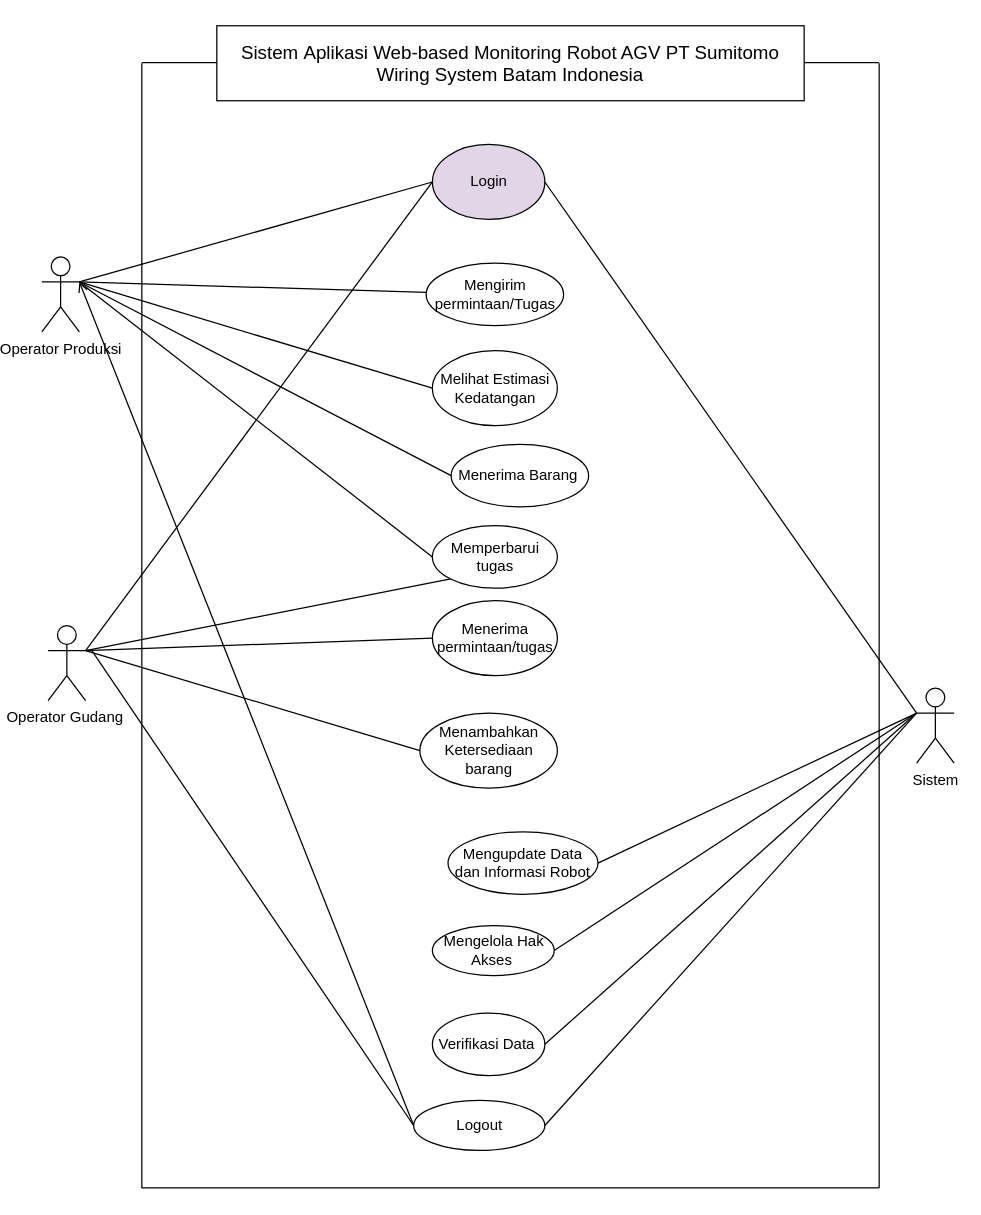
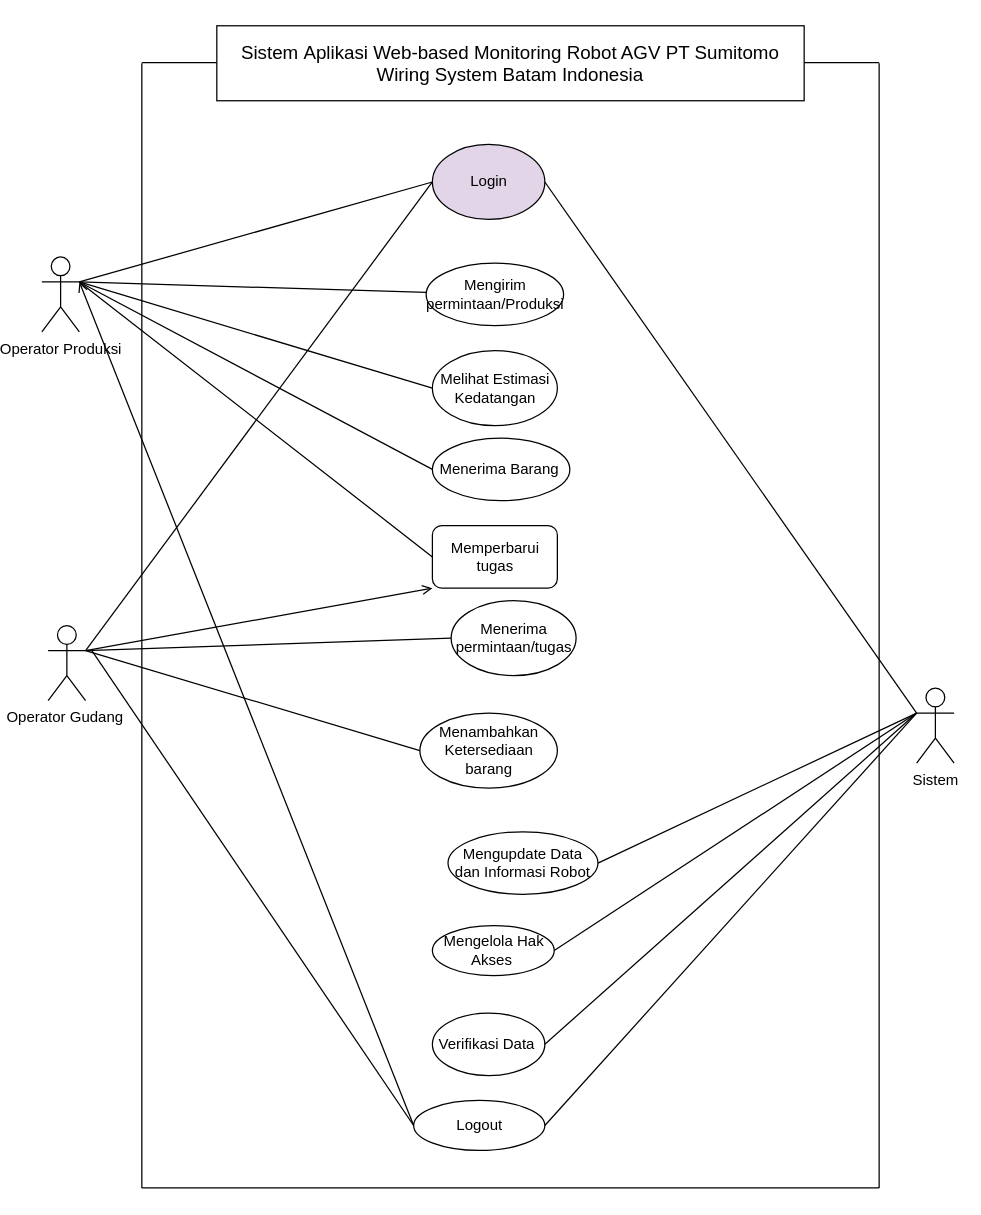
(496, 294) -> (496, 294)
(520, 476) -> (501, 469)
(495, 557) -> (495, 557)
(284, 612) -> (273, 617)
(495, 638) -> (514, 638)
